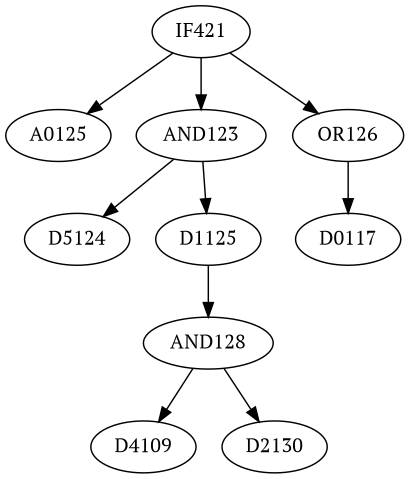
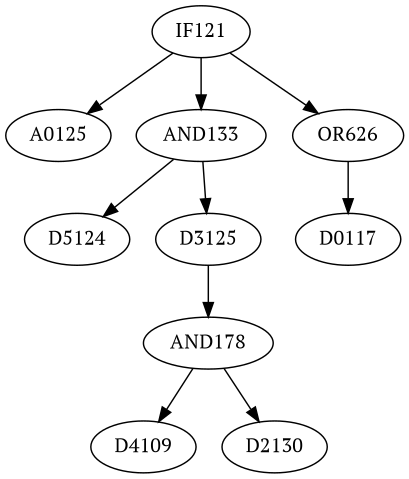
(201, 32) -> (201, 32)
(201, 136) -> (201, 136)
(348, 136) -> (348, 136)
(208, 239) -> (208, 239)
(208, 343) -> (208, 343)
